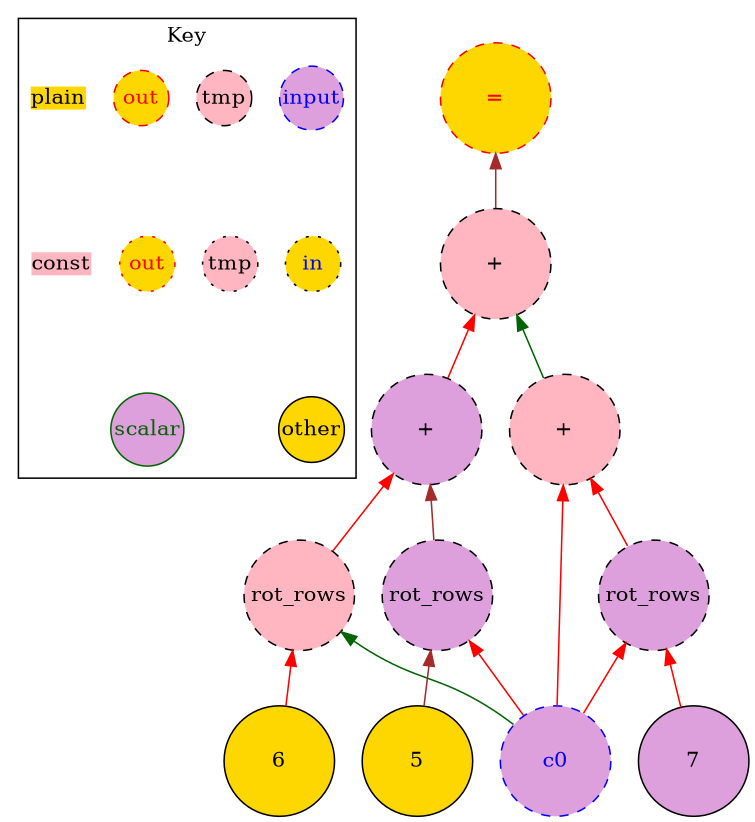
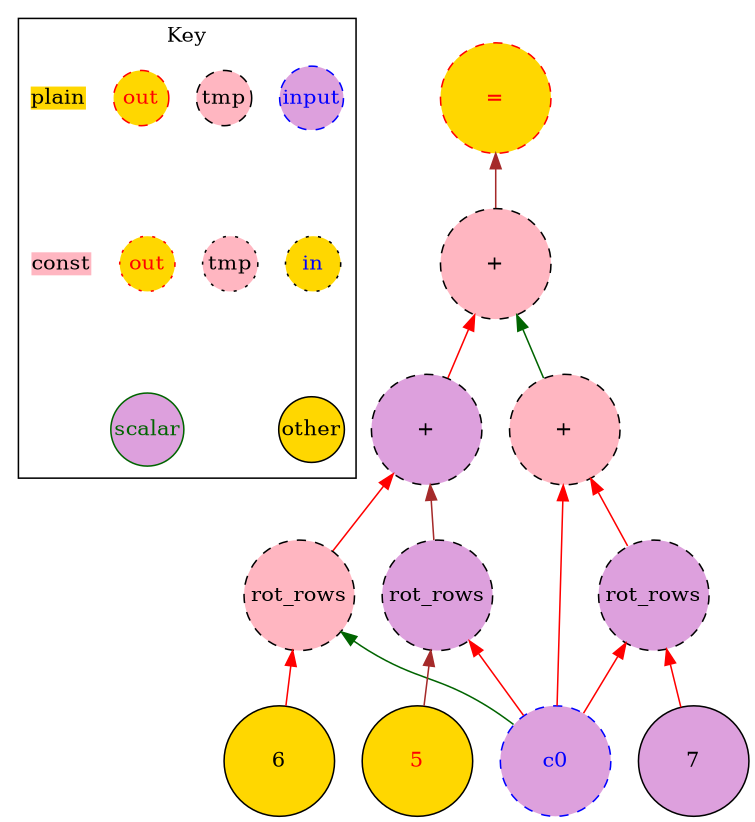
(417, 761) -> (417, 761)
